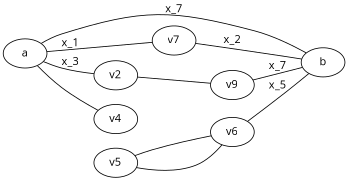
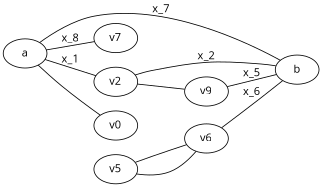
(70, 43) -> (70, 38)
(249, 51) -> (205, 62)
(70, 62) -> (70, 60)
(278, 66) -> (252, 73)
(278, 85) -> (252, 92)
(116, 119) -> (116, 126)
